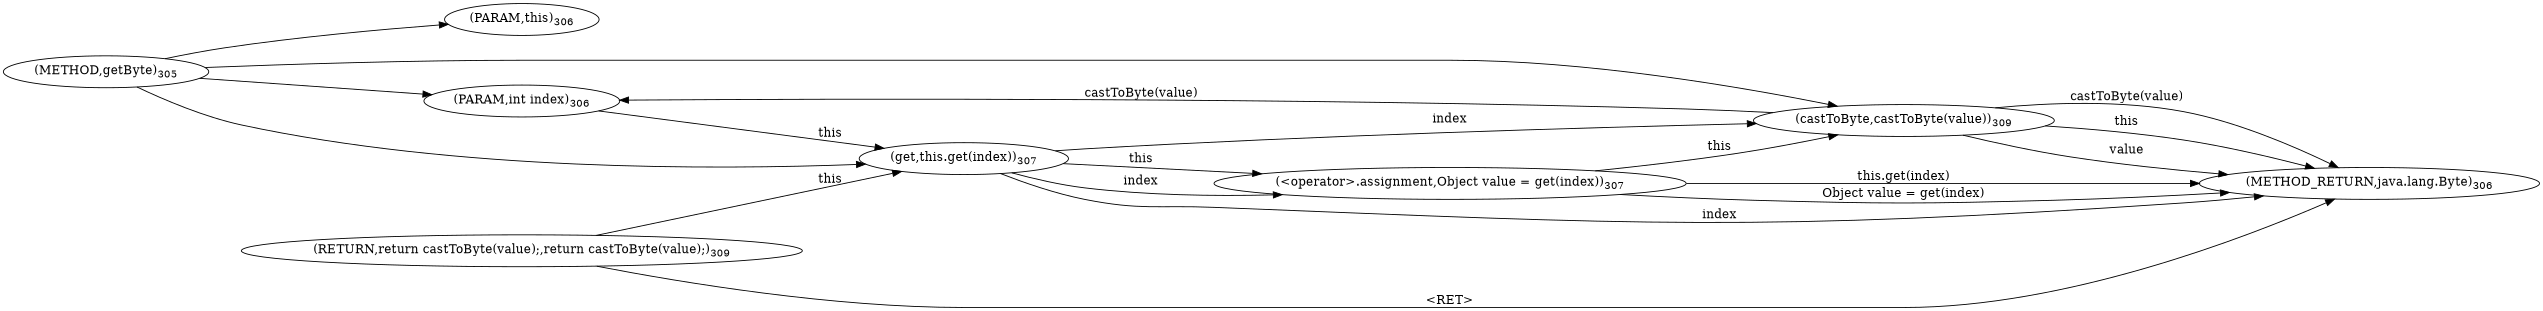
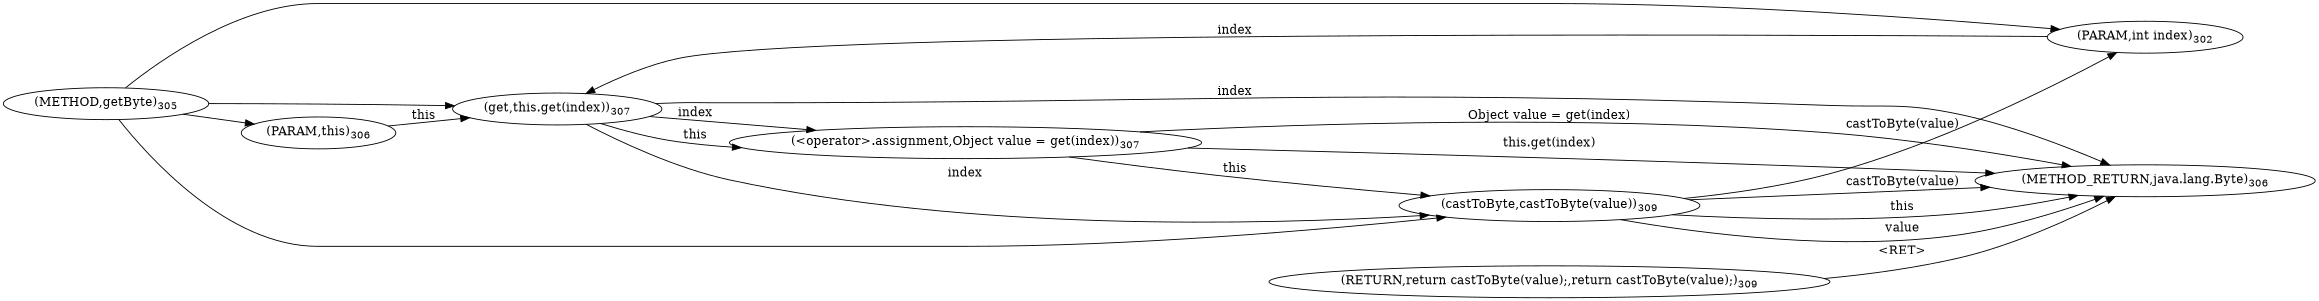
(580, 100) -> (2203, 36)
(831, 133) -> (1235, 31)
(744, 204) -> (425, 122)
